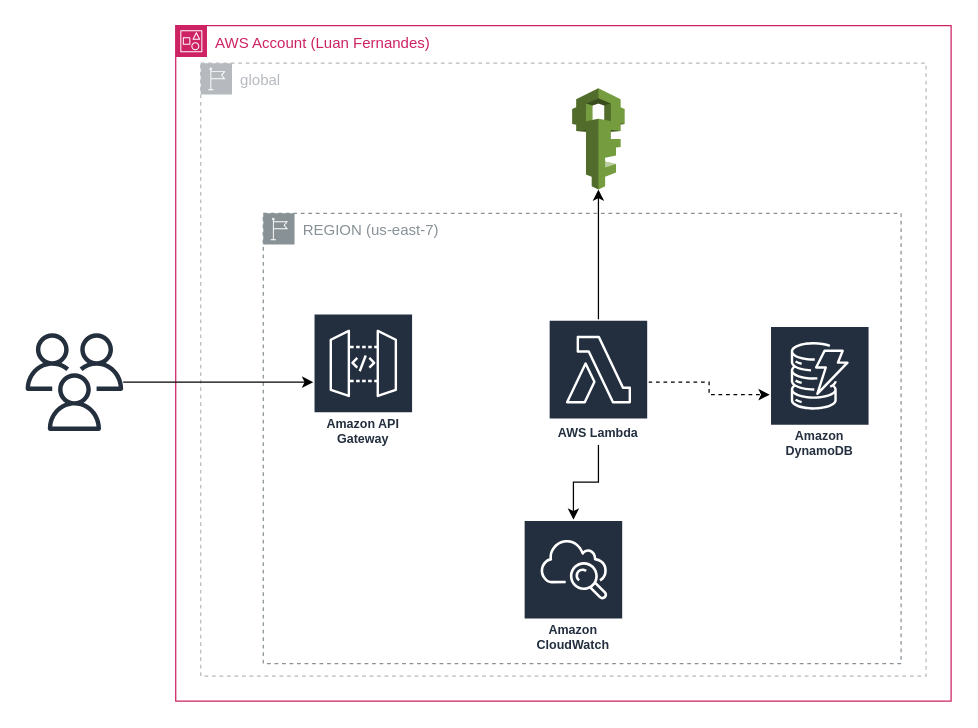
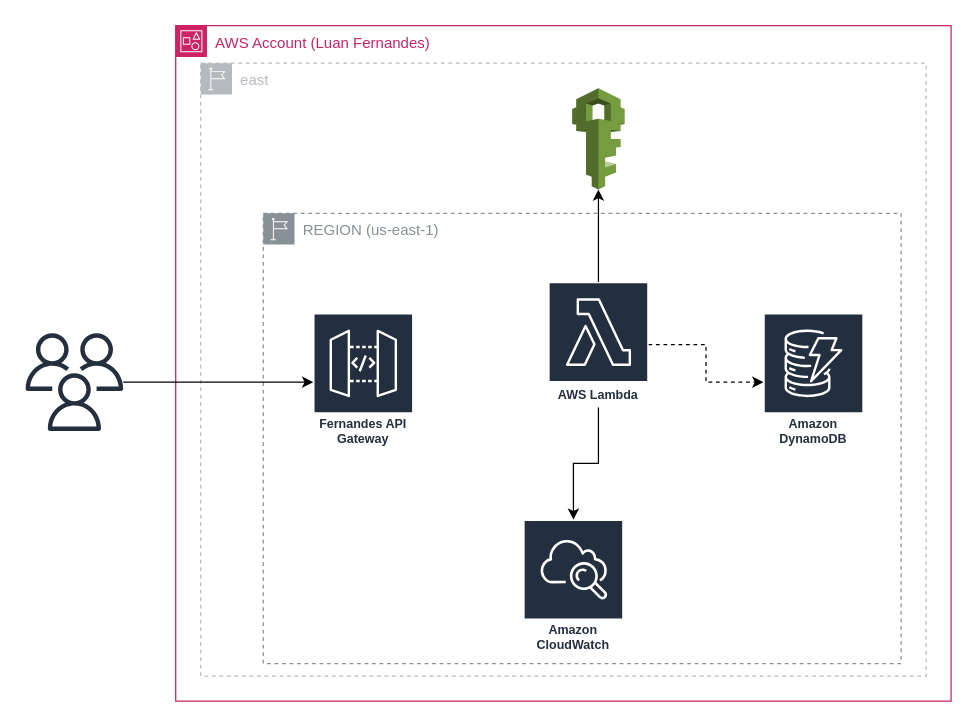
(262, 81) -> (257, 81)
(377, 231) -> (377, 231)
(598, 382) -> (598, 344)
(819, 394) -> (813, 382)
(363, 431) -> (363, 431)
